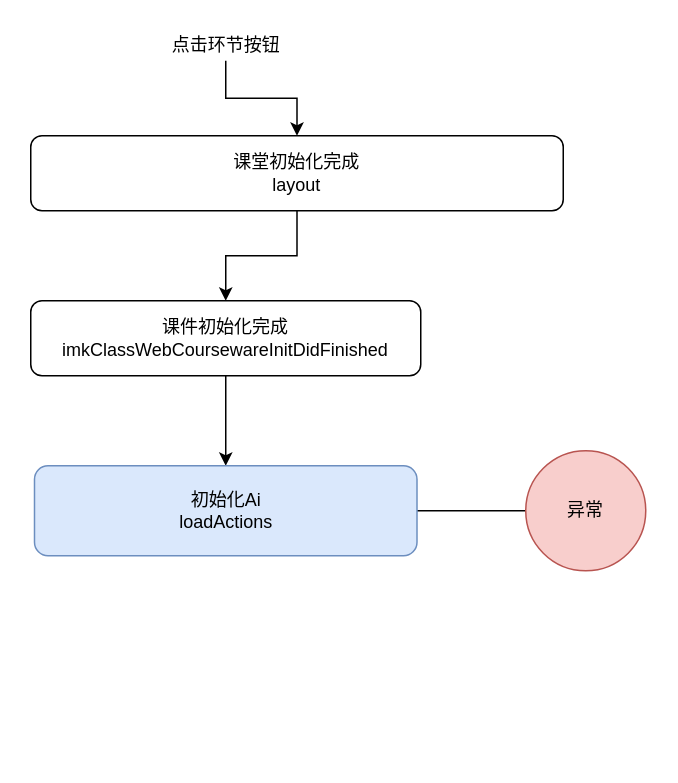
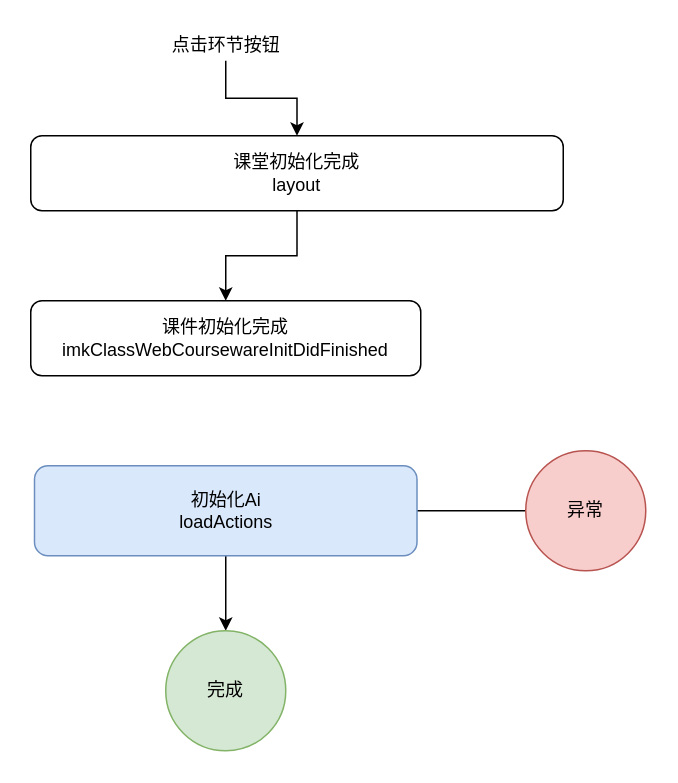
(226, 416) -> none
none -> (226, 588)
none -> (226, 691)
